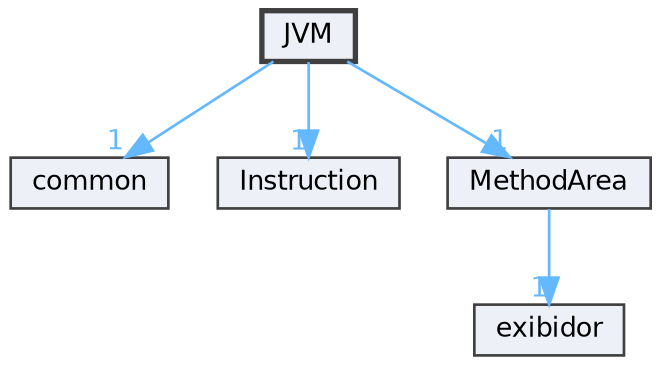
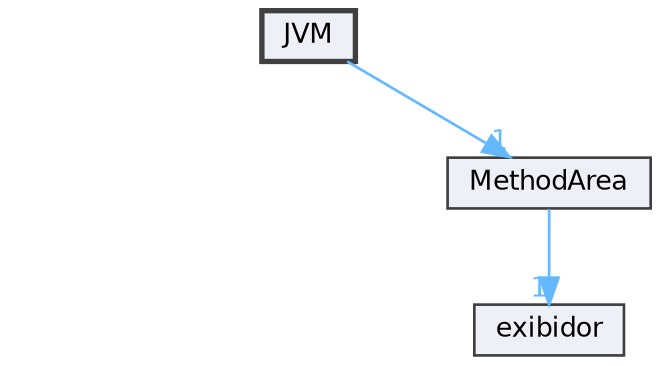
(90, 183) -> none
(309, 183) -> none
